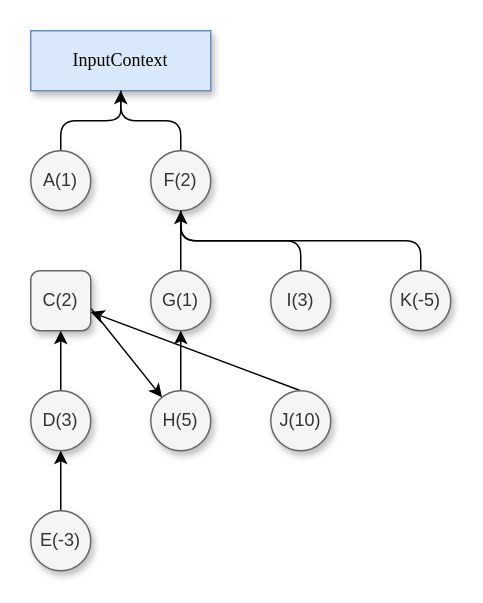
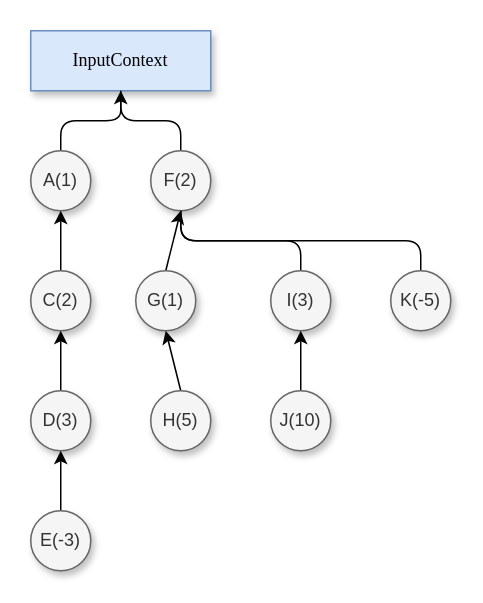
(61, 301) -> (61, 301)
(181, 301) -> (166, 301)
(122, 348) -> (61, 246)
(200, 353) -> (301, 366)
